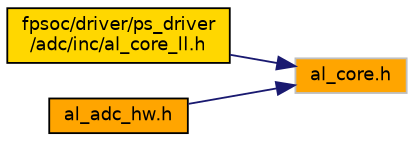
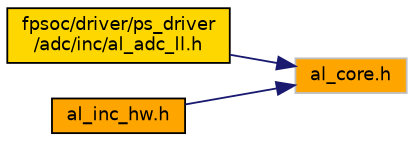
(119, 36) -> (119, 36)
(119, 116) -> (119, 116)
